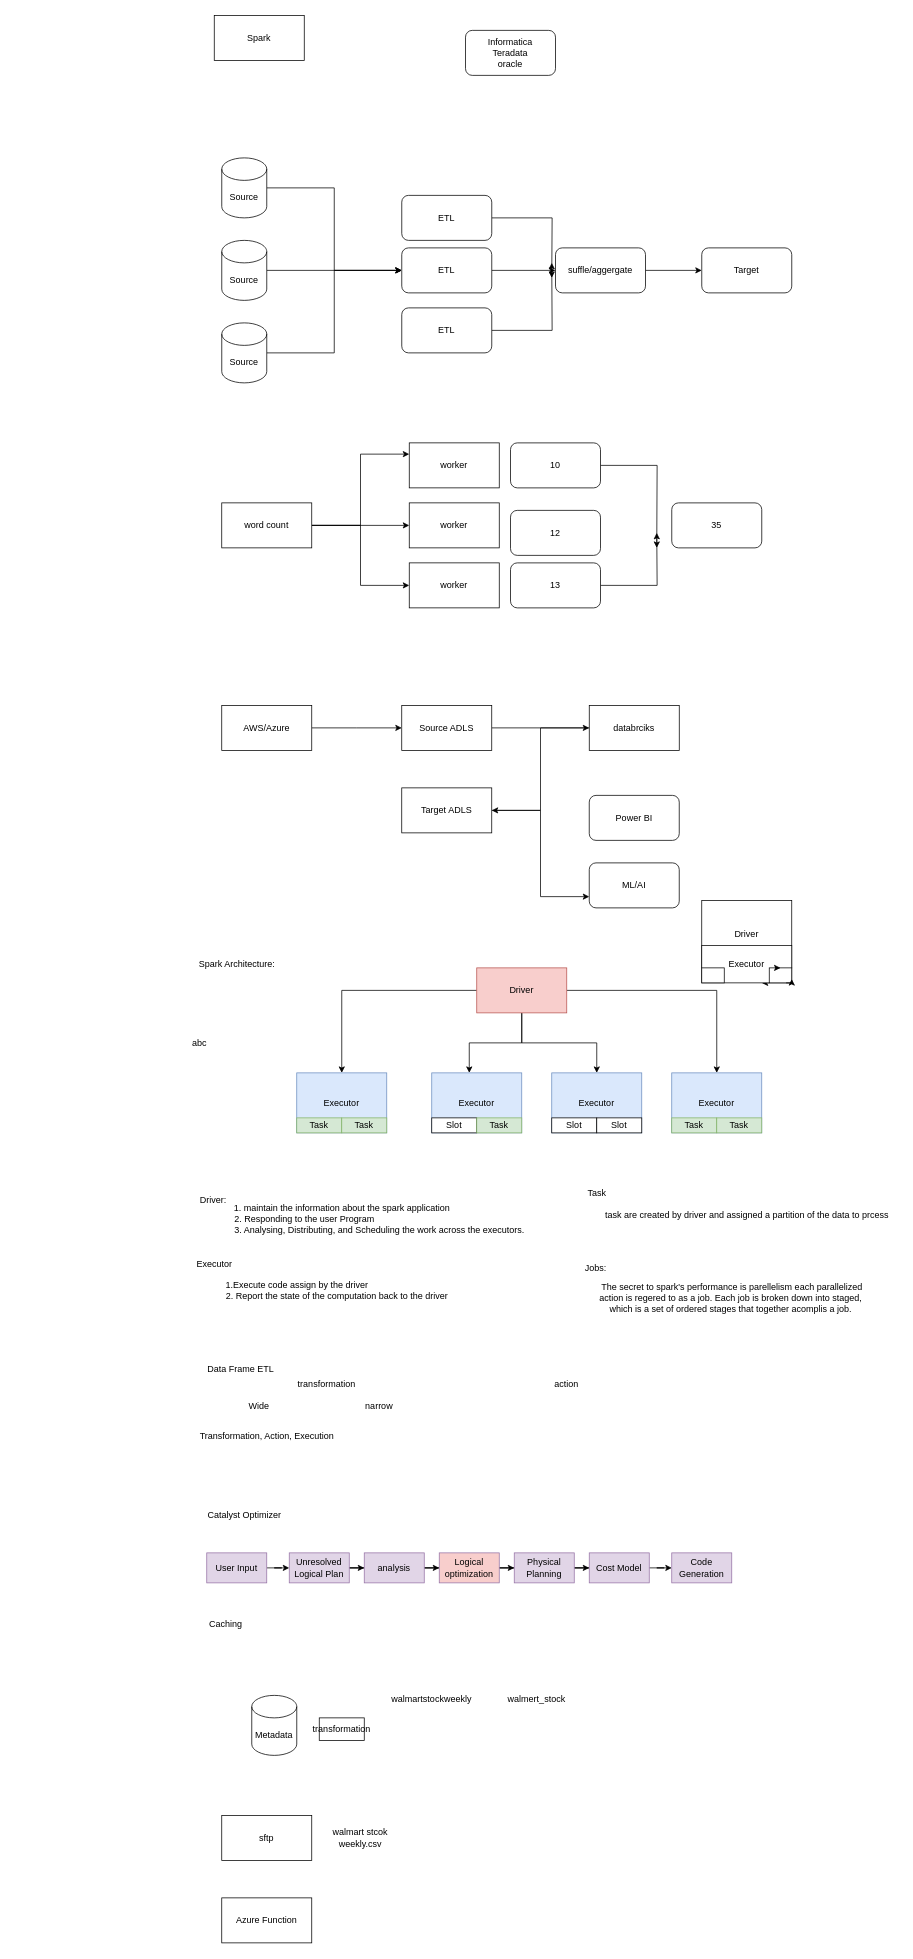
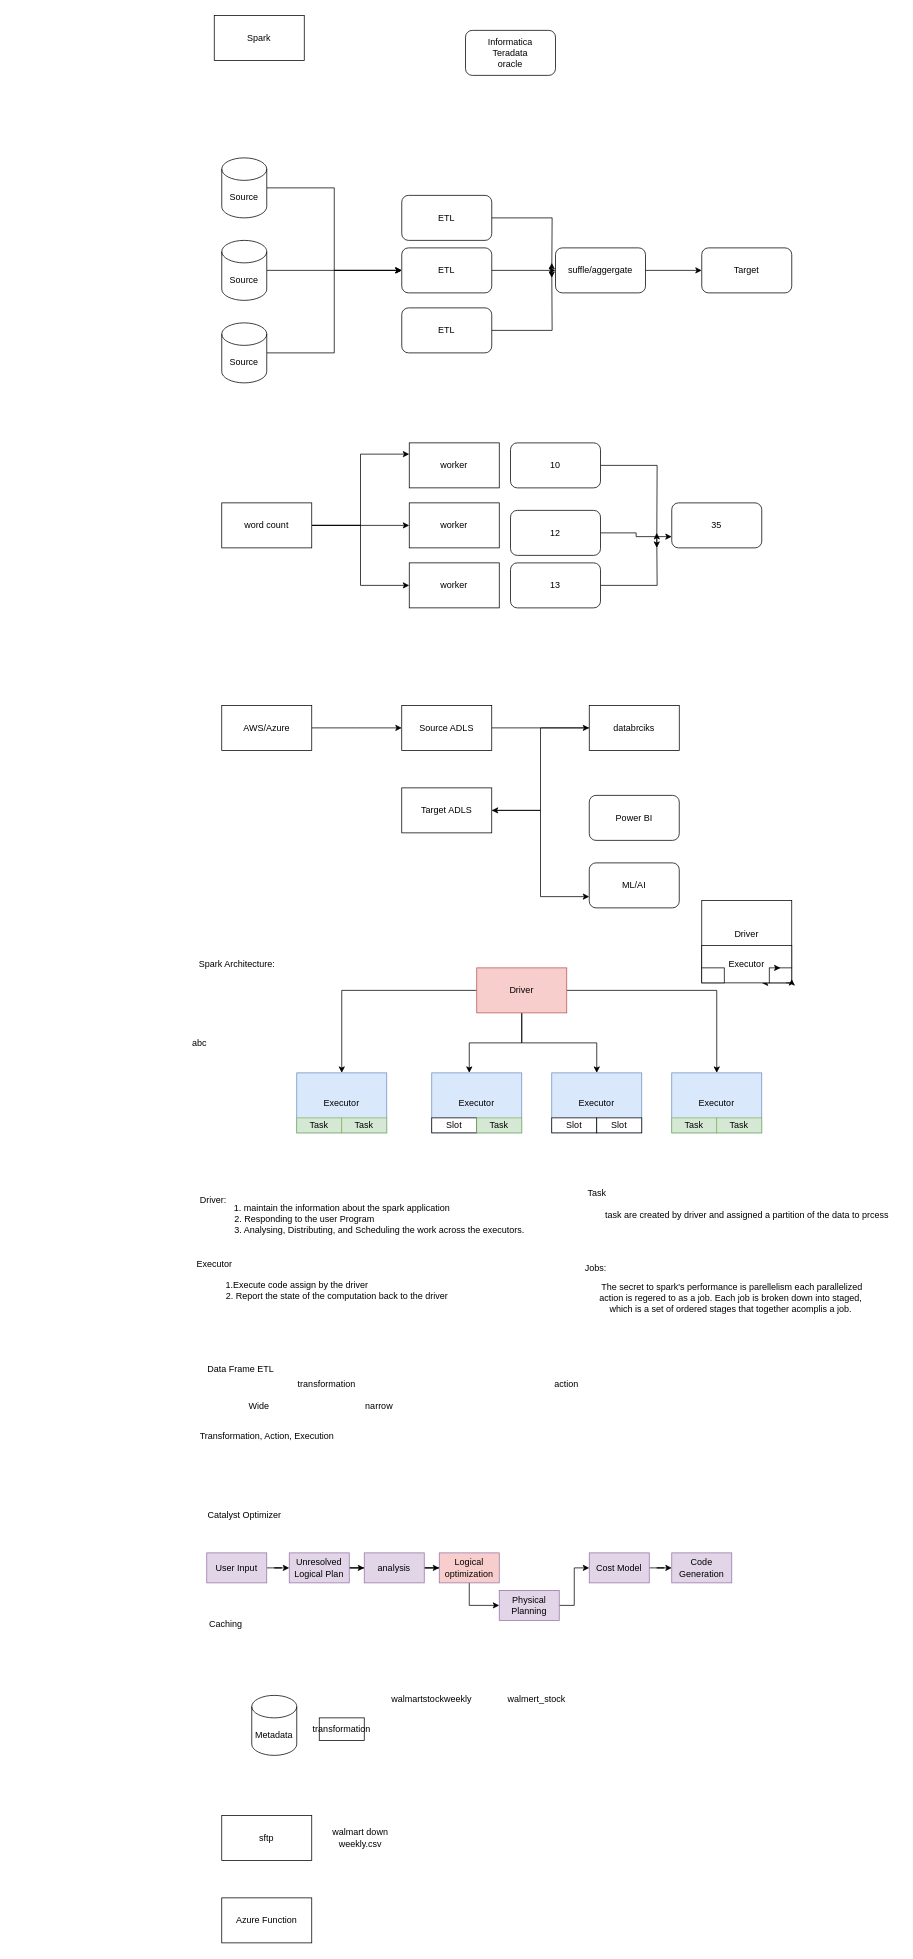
none -> (650, 537)
(544, 1568) -> (529, 1605)
(360, 1838) -> (360, 1838)
